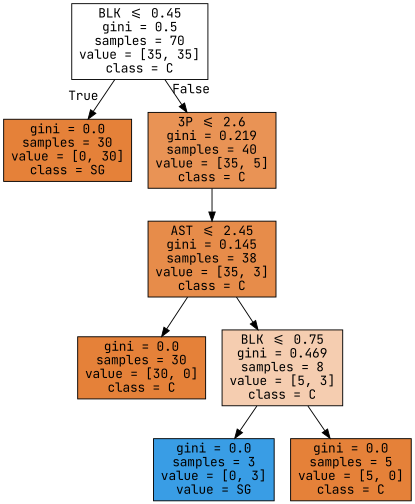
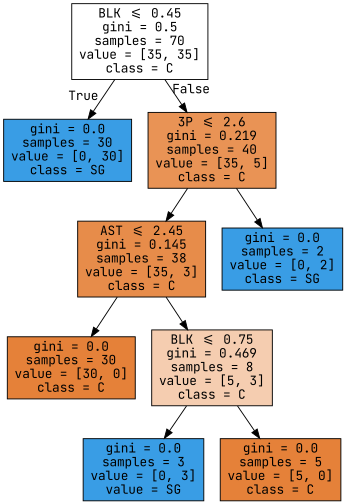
(68, 150) -> (68, 150)
none -> (282, 259)
